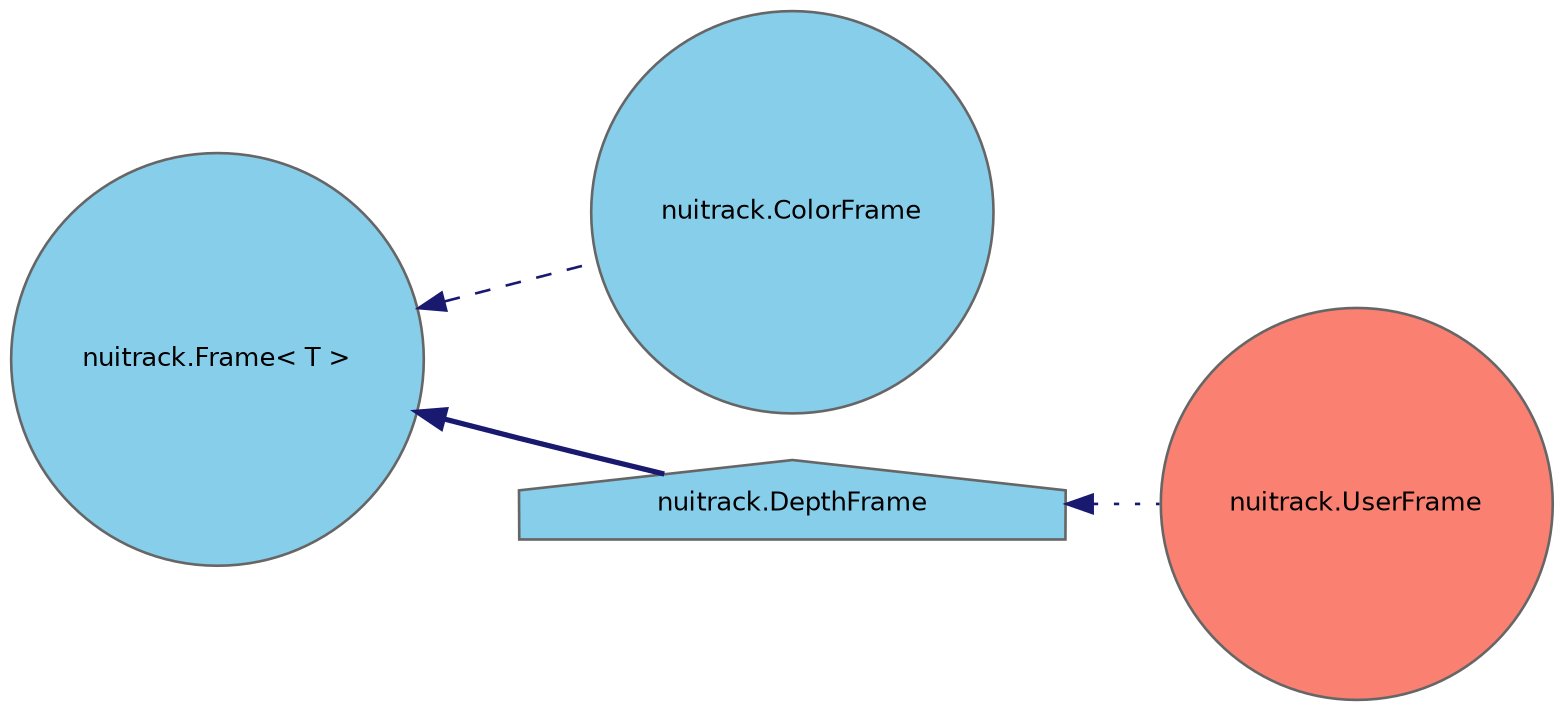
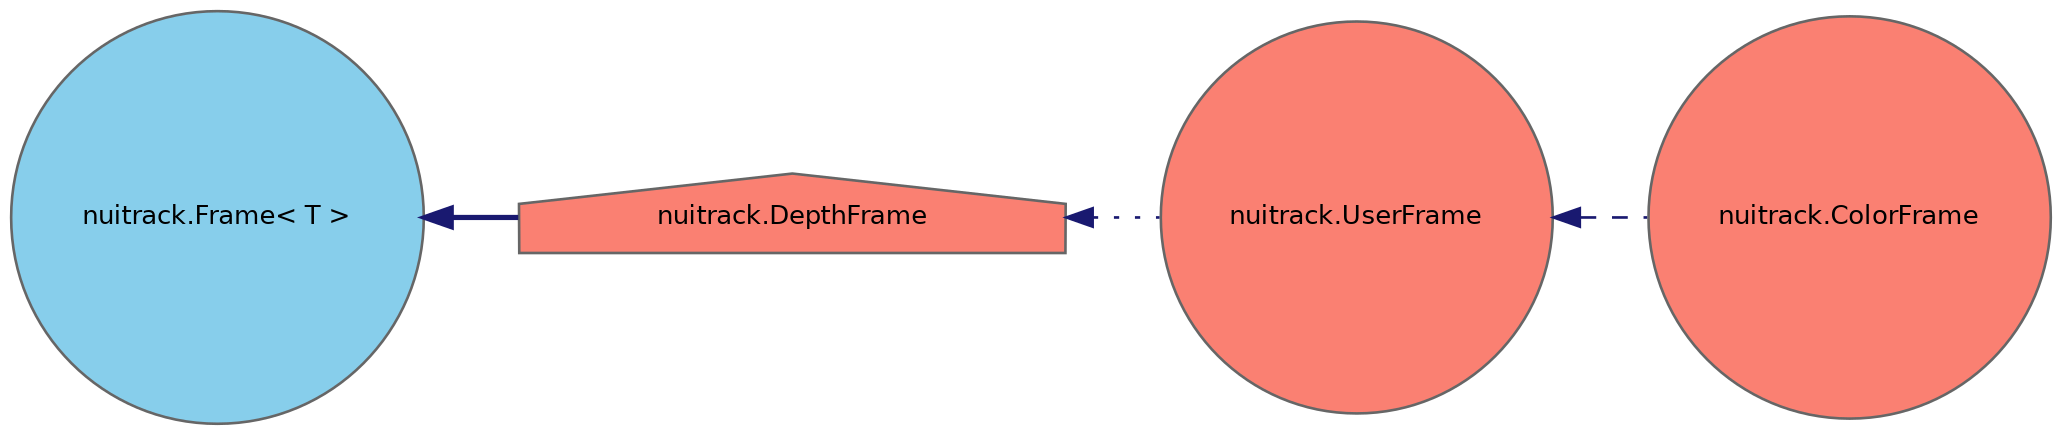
(792, 212) -> (1850, 217)
(521, 282) -> (1614, 217)
(792, 504) -> (792, 217)
